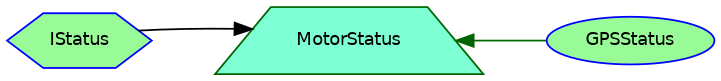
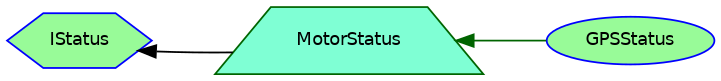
(186, 29) -> (195, 52)
